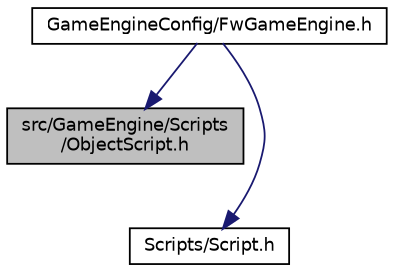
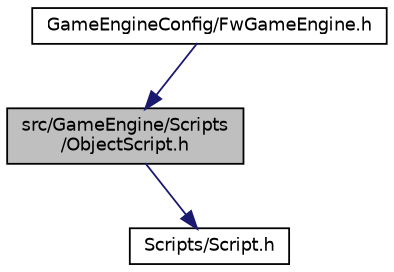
(264, 127) -> (166, 189)
